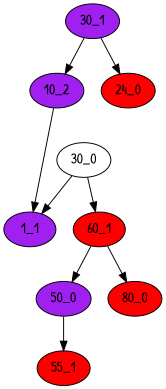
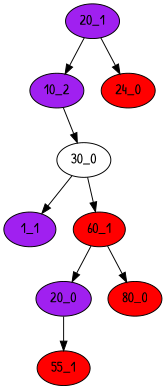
(93, 21) -> (93, 21)
(44, 155) -> (68, 121)
(64, 299) -> (64, 299)
